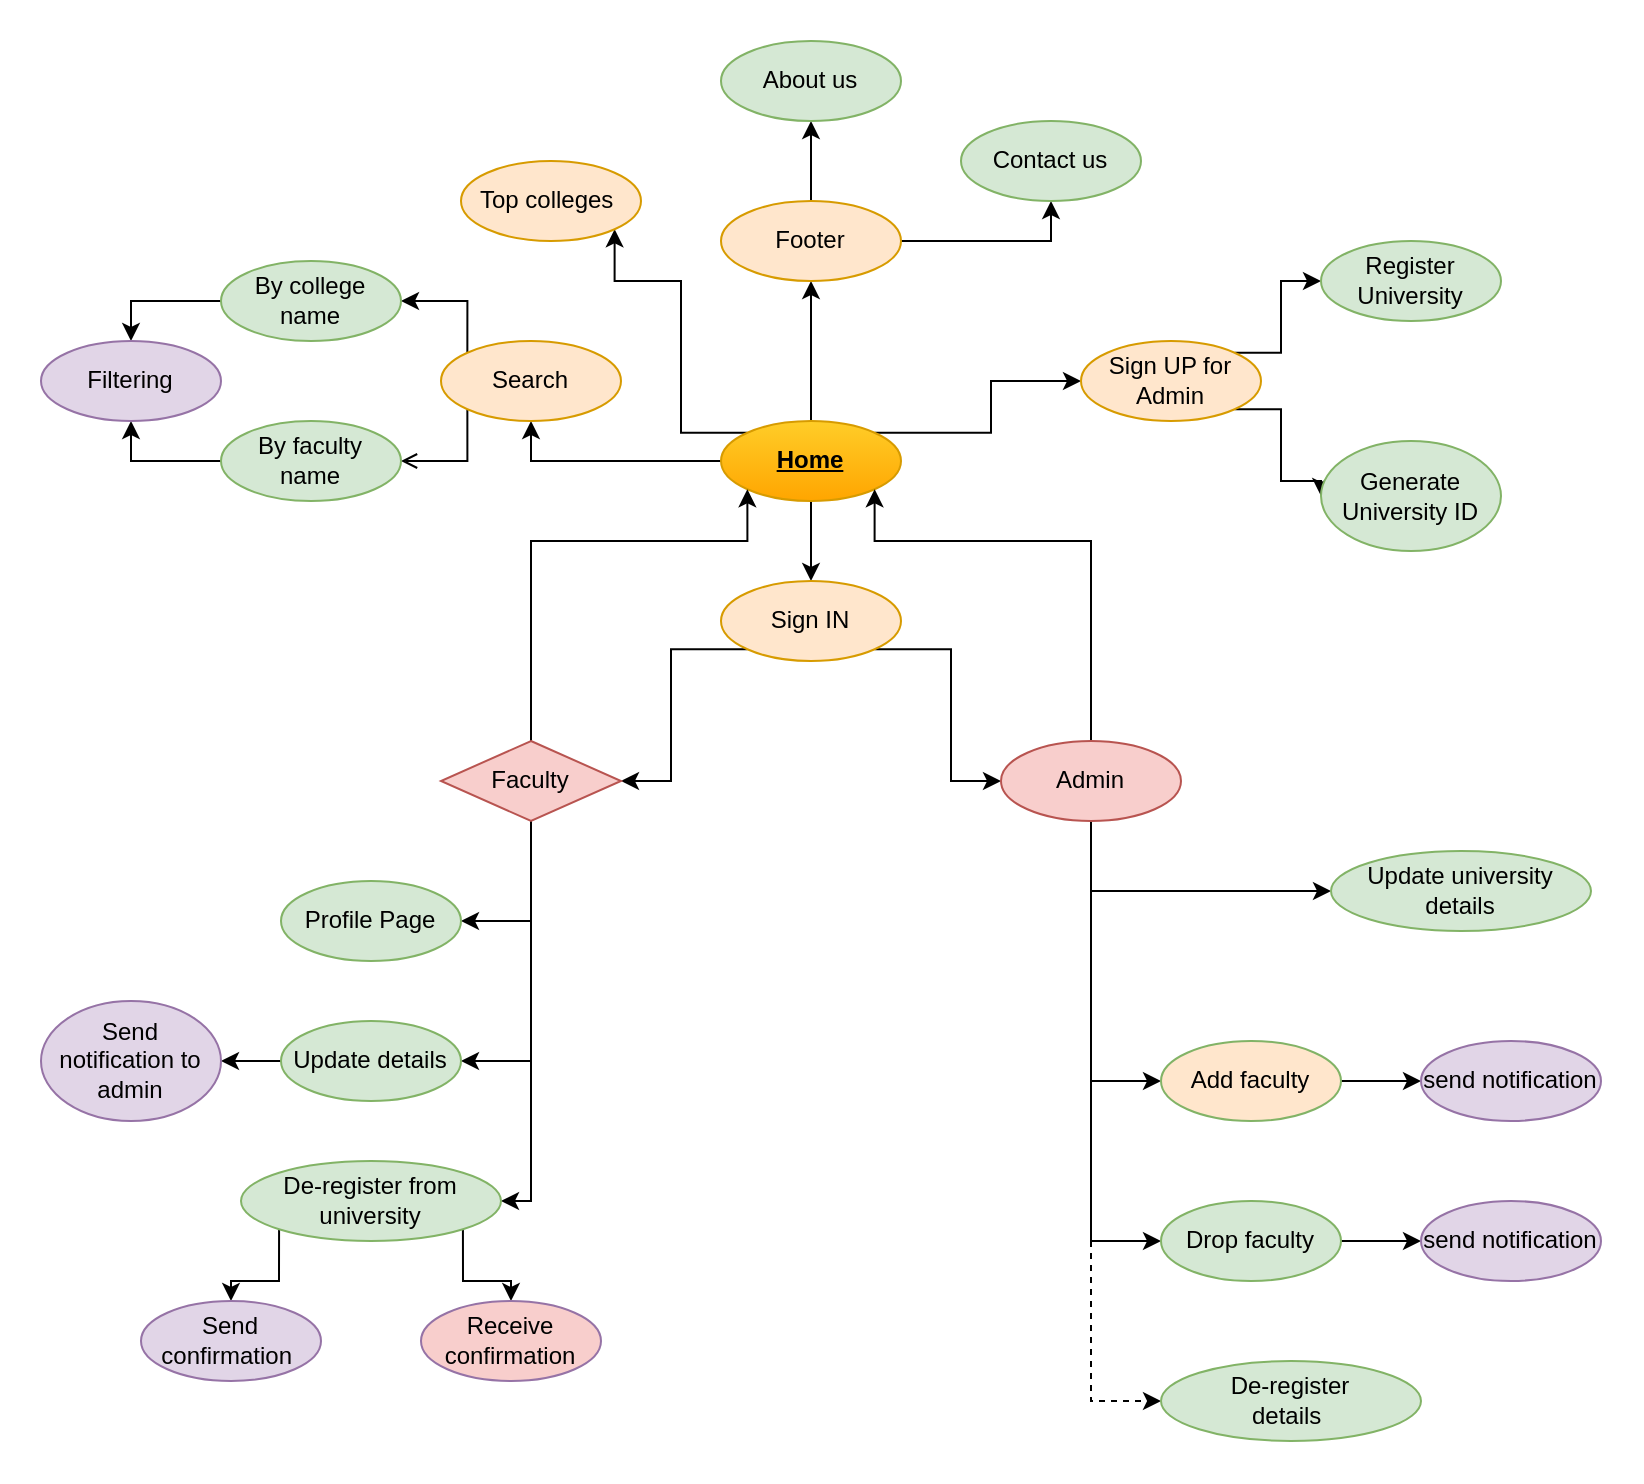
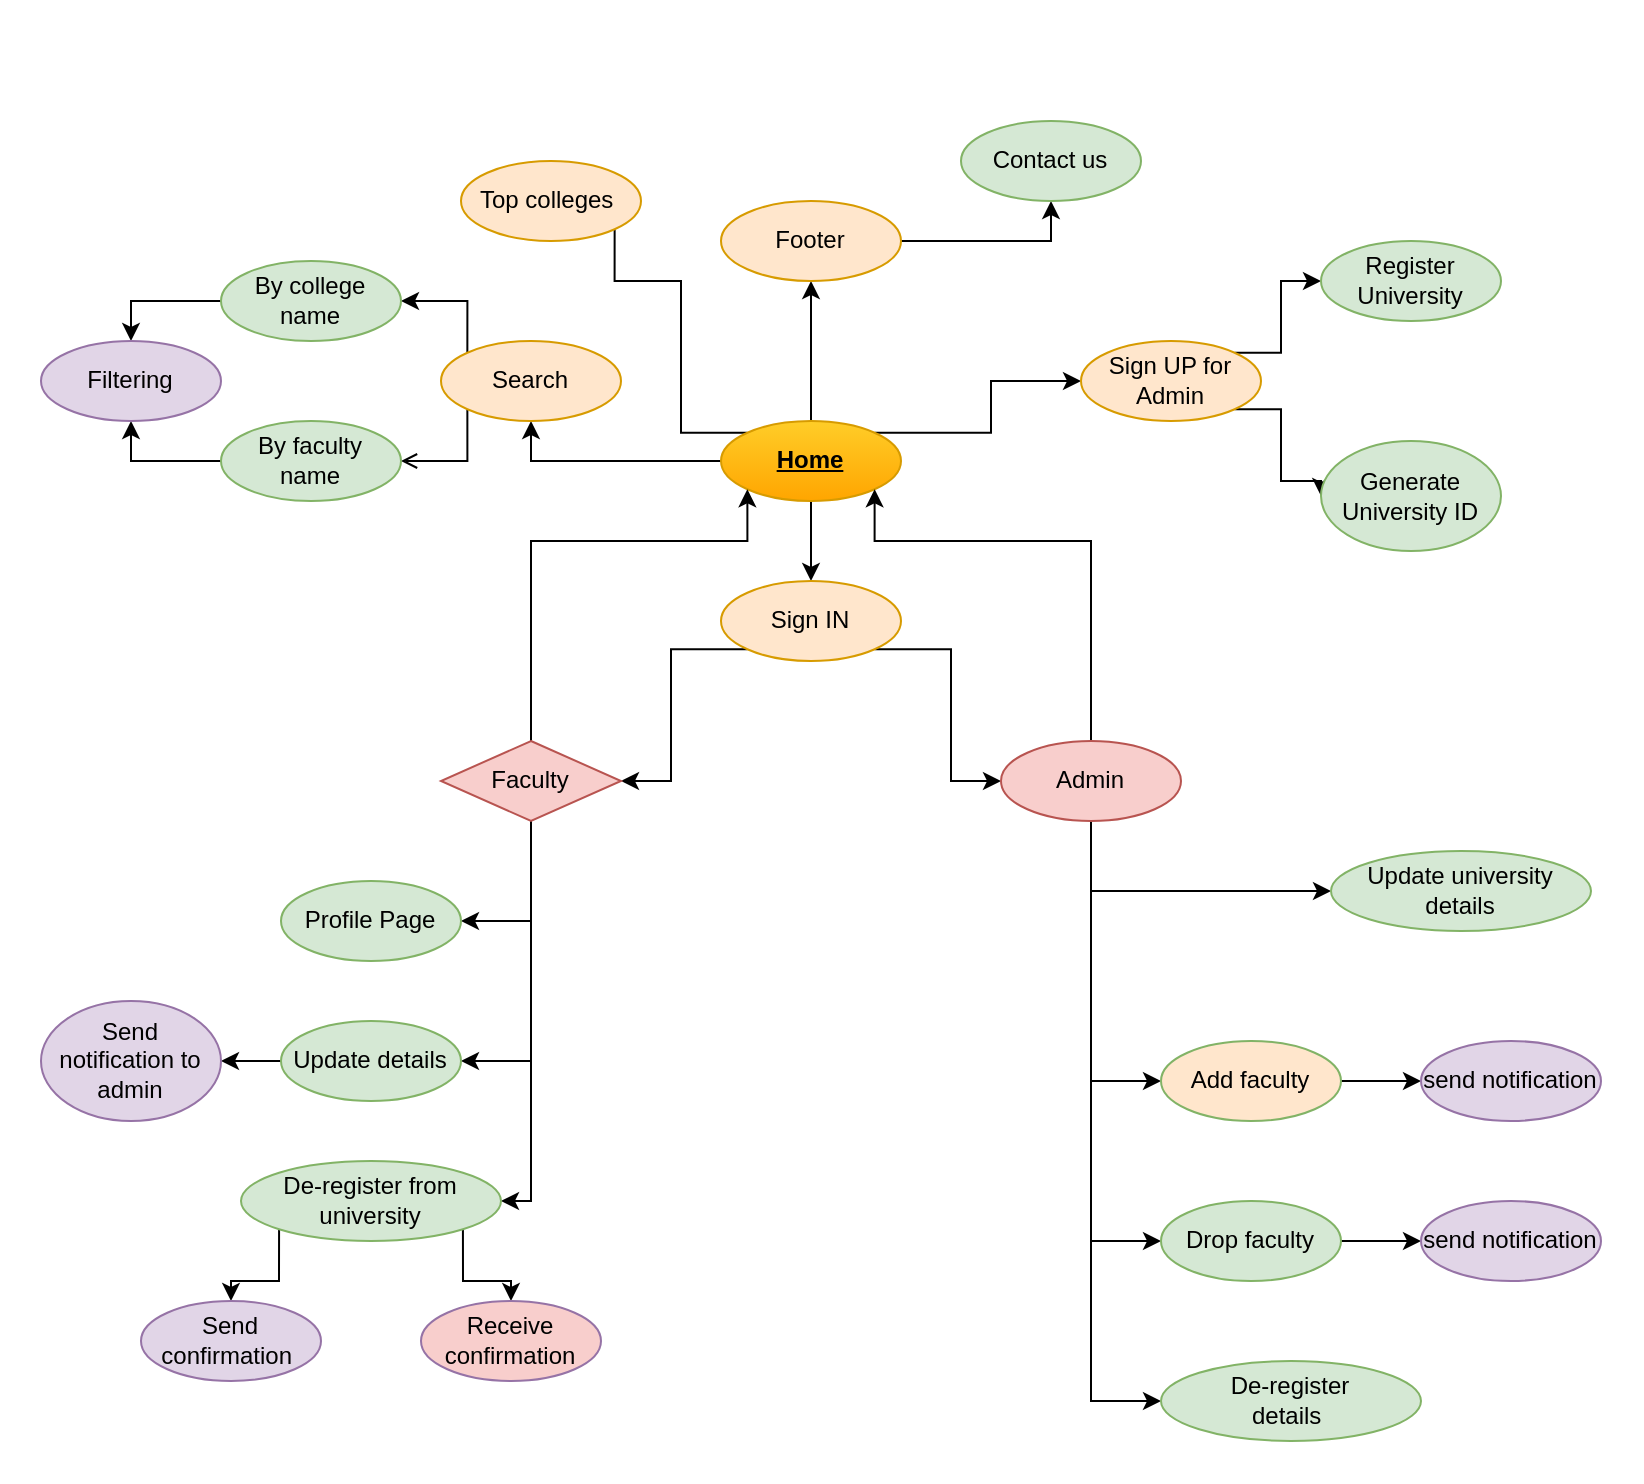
(811, 81) -> none
(811, 168) -> none
(615, 244) -> (615, 238)
(1091, 1350) -> (1091, 1350)
